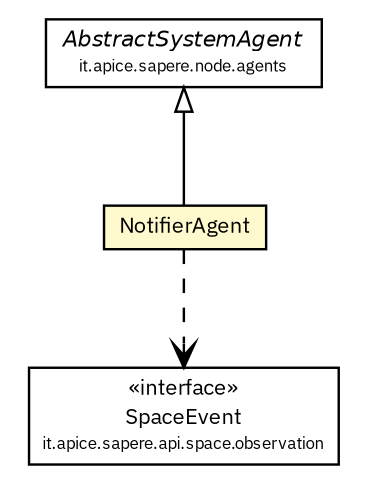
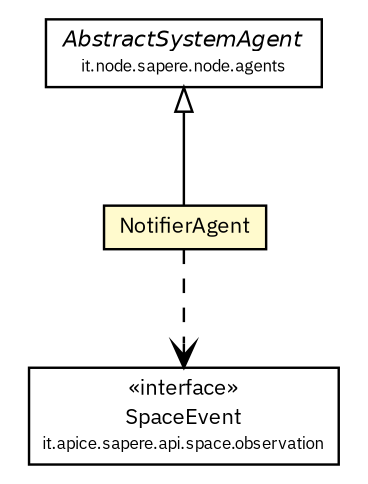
(184, 67) -> (184, 67)
